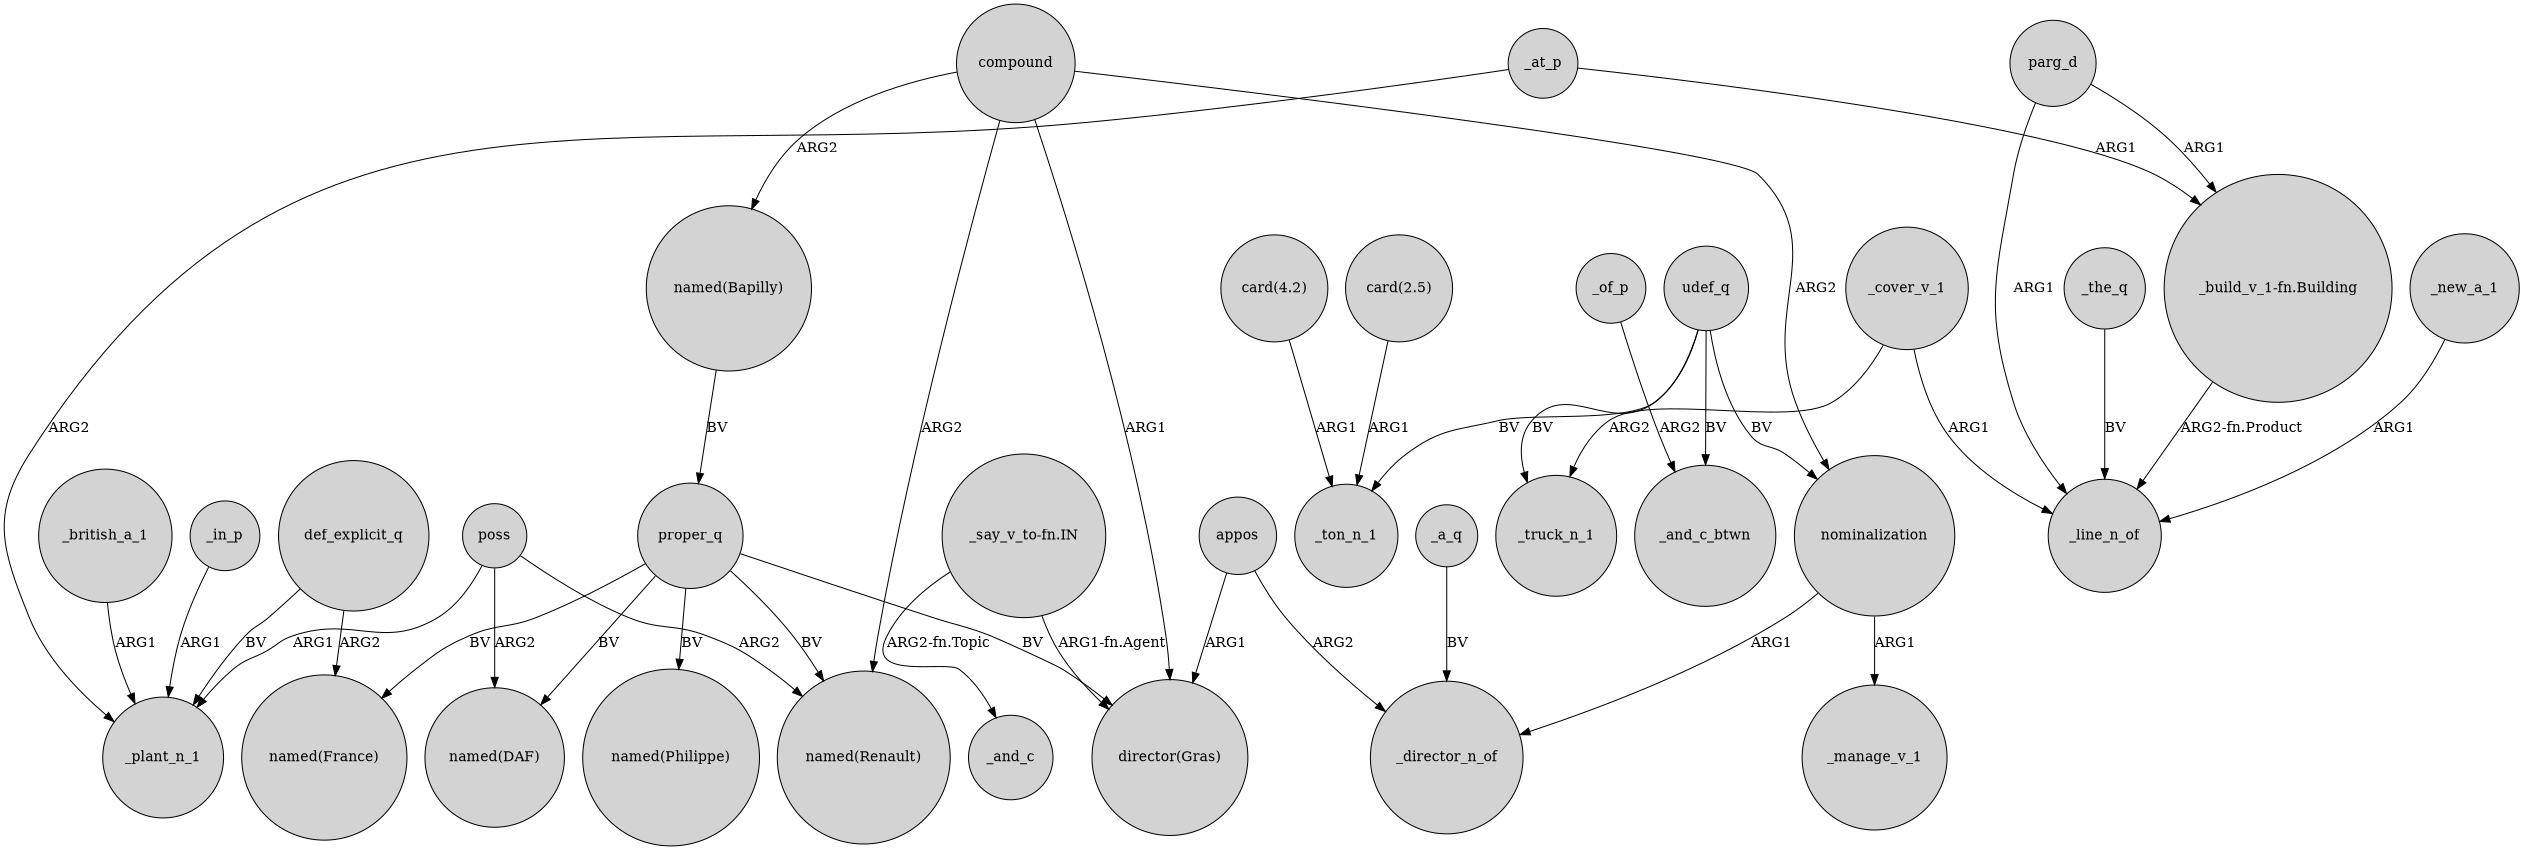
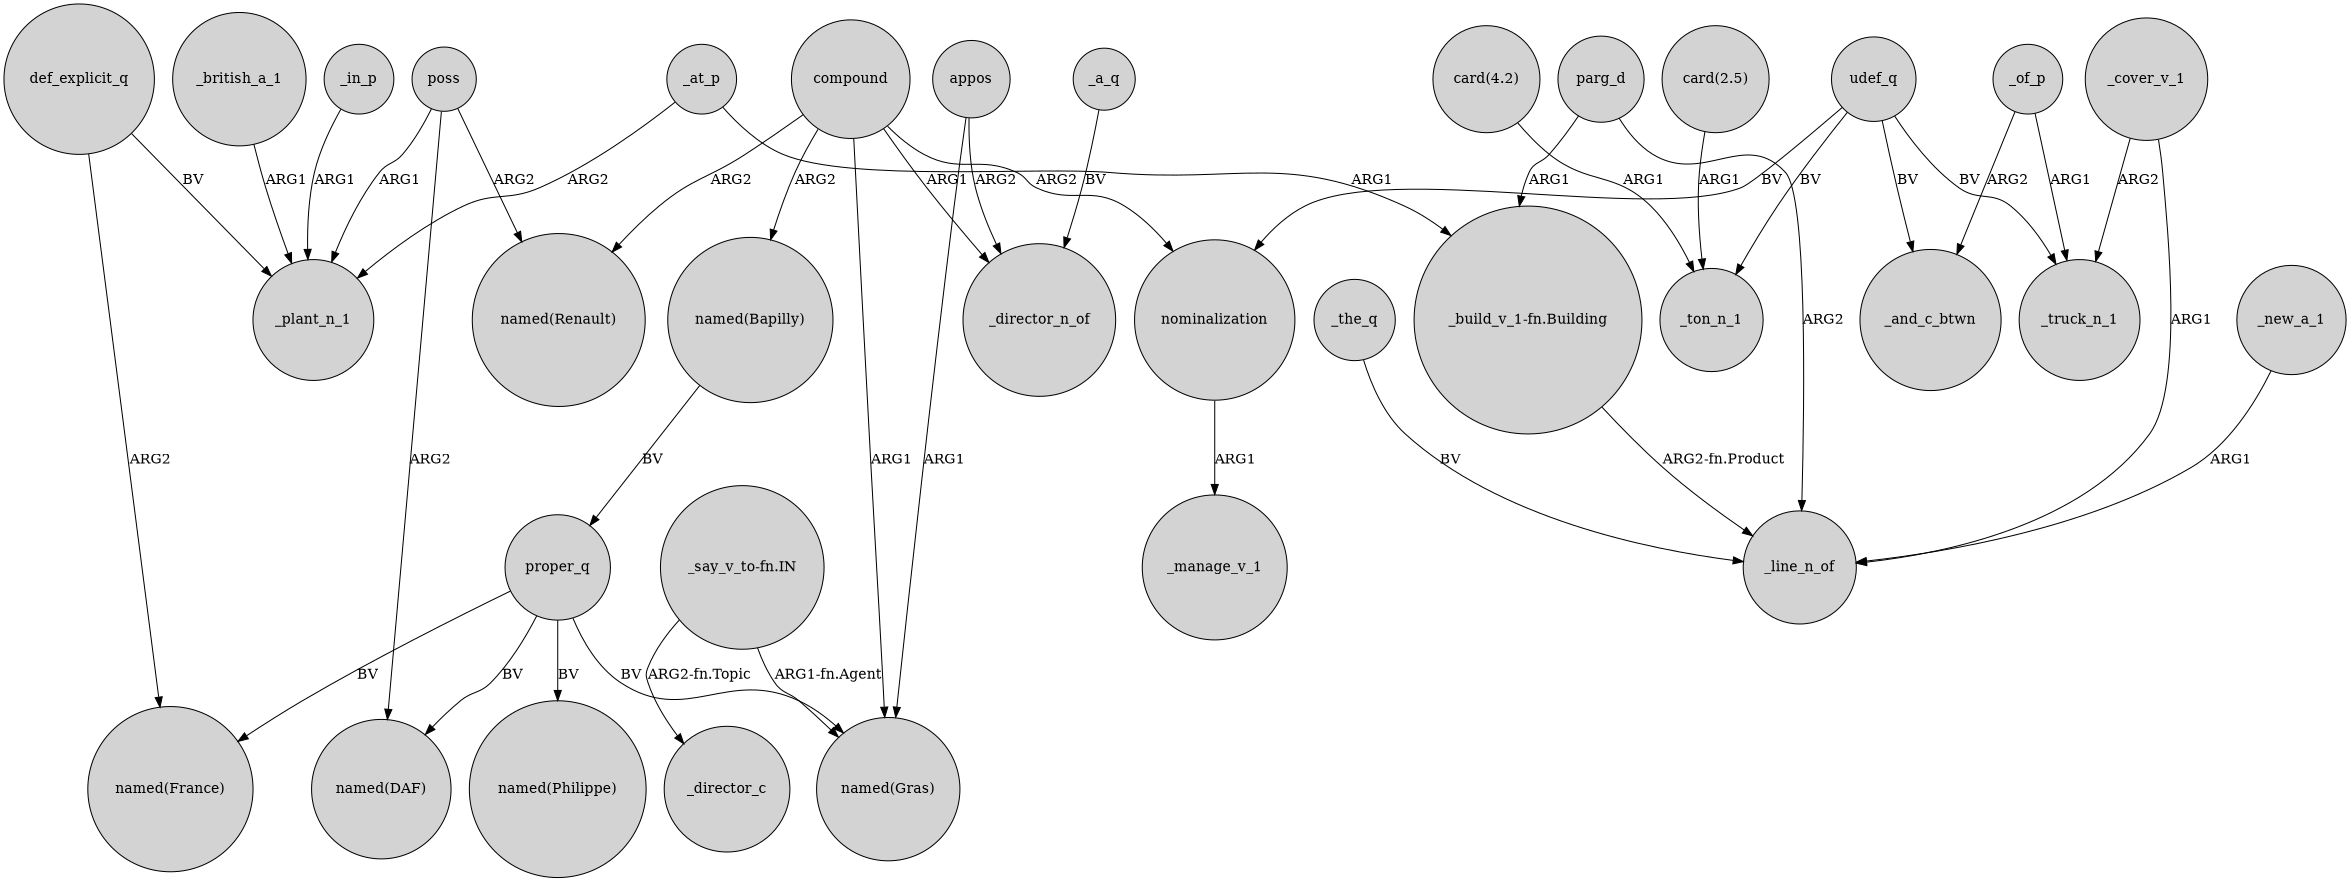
none -> (2050, 182)
(2034, 288) -> (1824, 320)
(778, 618) -> none
(1679, 673) -> (931, 193)
(1011, 758) -> (727, 789)
(1170, 758) -> (888, 789)
